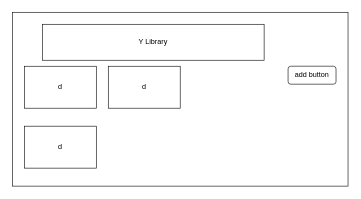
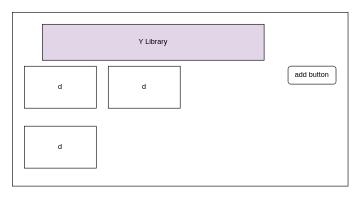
(153, 42) -> (153, 42)
